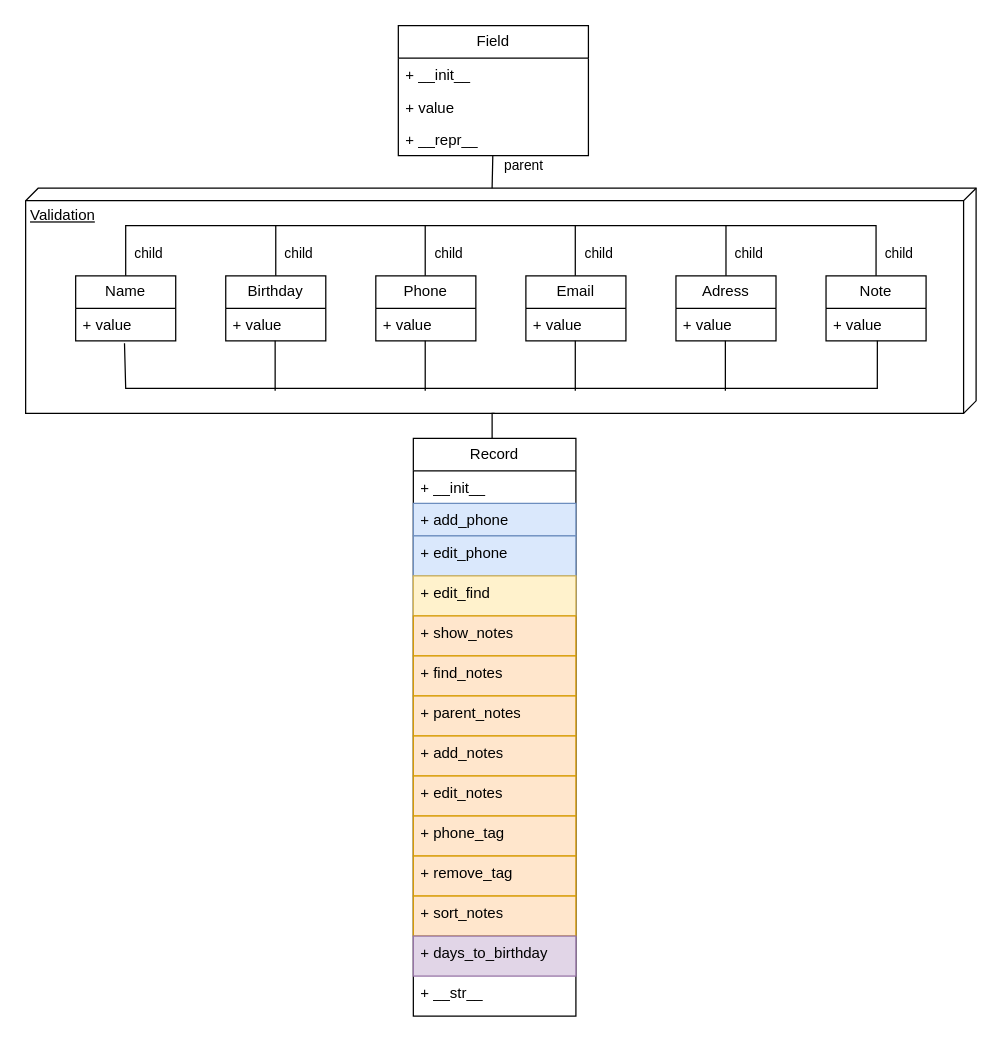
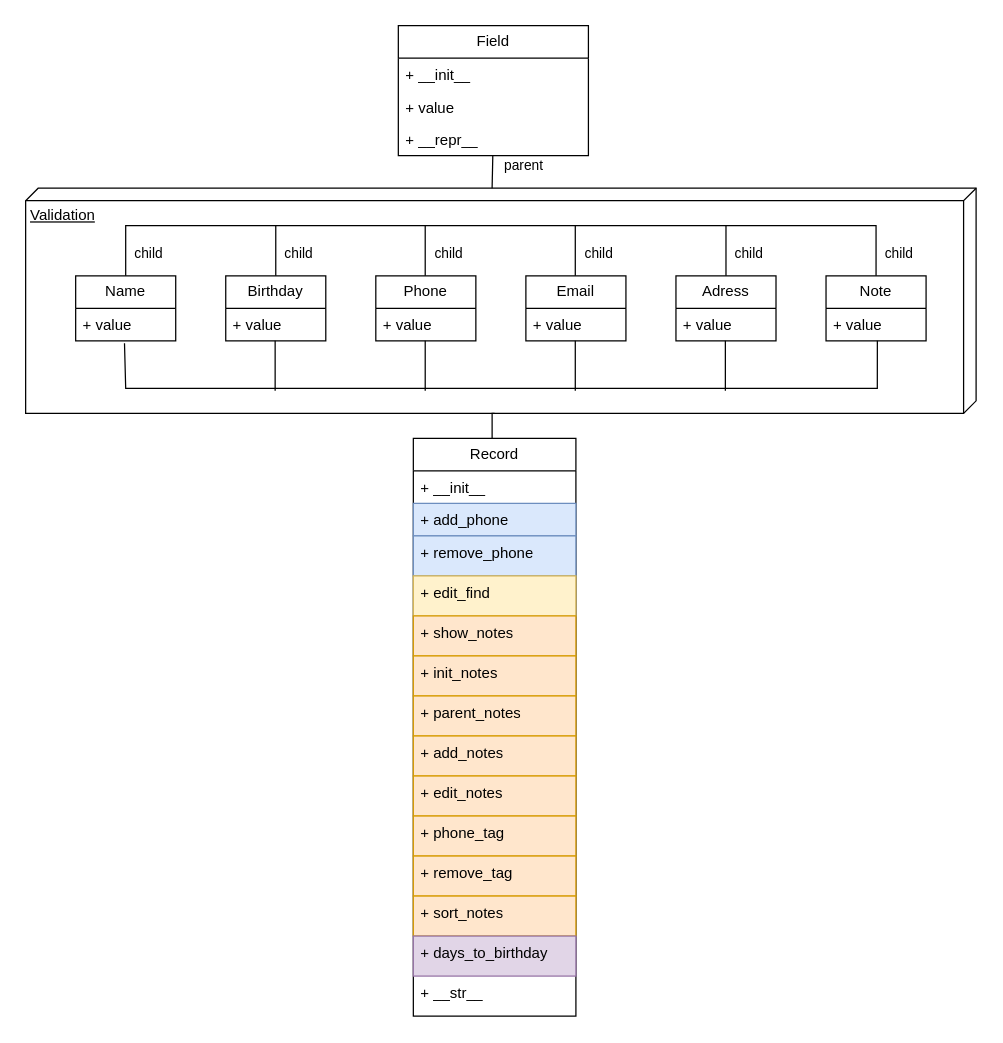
(467, 553) -> (477, 553)
(467, 673) -> (465, 673)
